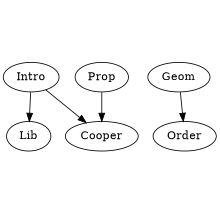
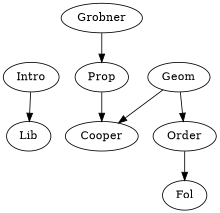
none -> (102, 18)
(63, 104) -> (144, 104)
none -> (185, 195)
